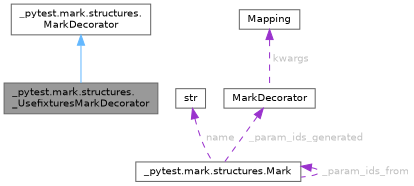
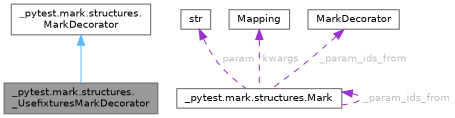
(270, 64) -> (259, 64)
(219, 138) -> (237, 59)
(305, 138) -> (362, 59)
